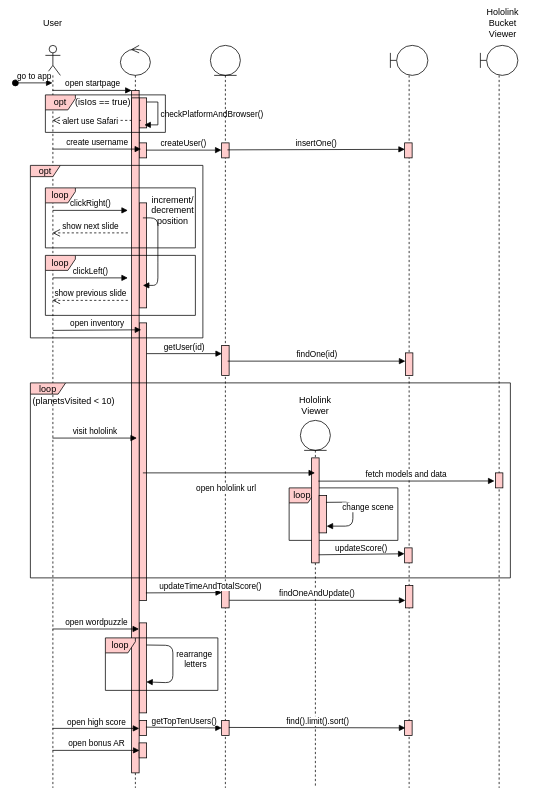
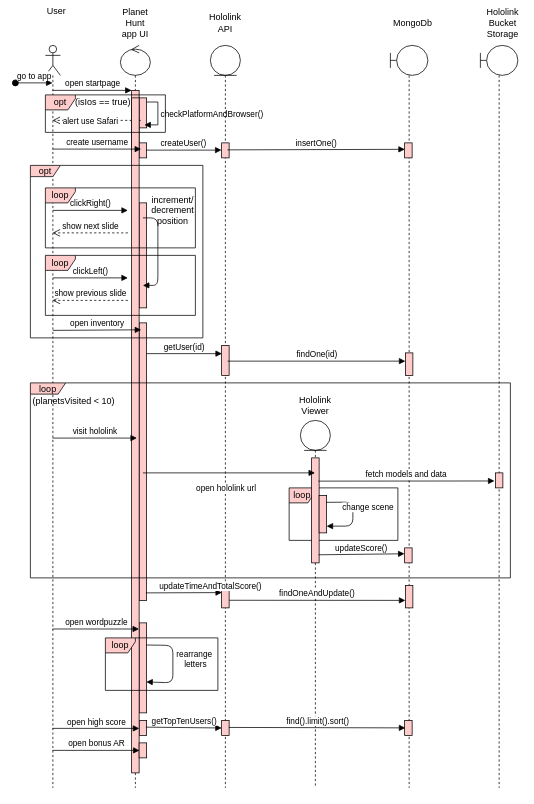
(53, 23) -> (57, 12)
none -> (135, 23)
none -> (225, 23)
none -> (413, 23)
(503, 23) -> (503, 23)
